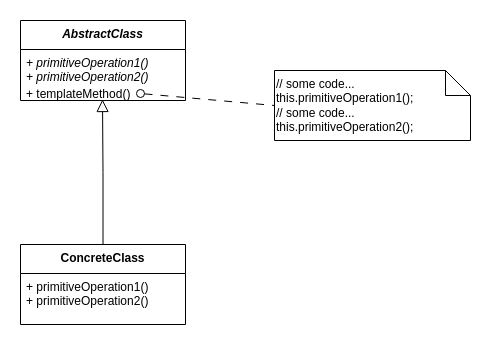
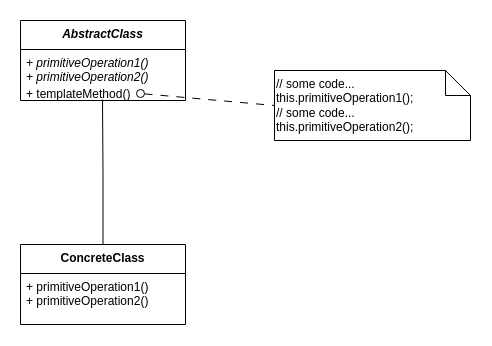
(103, 113) -> (103, 108)
